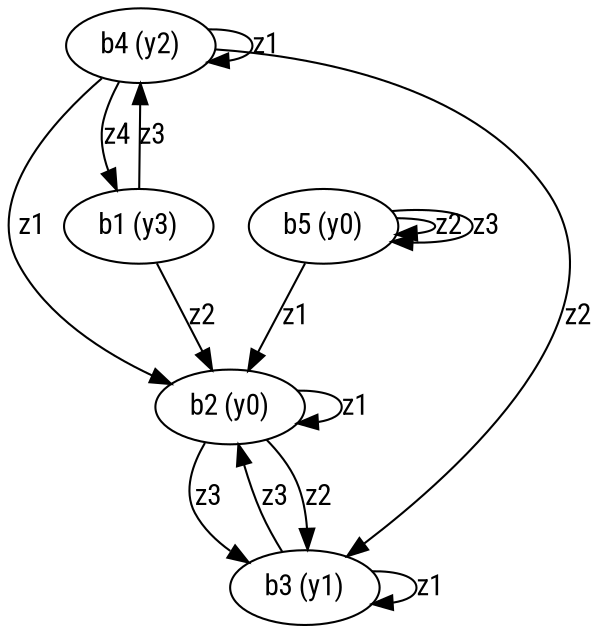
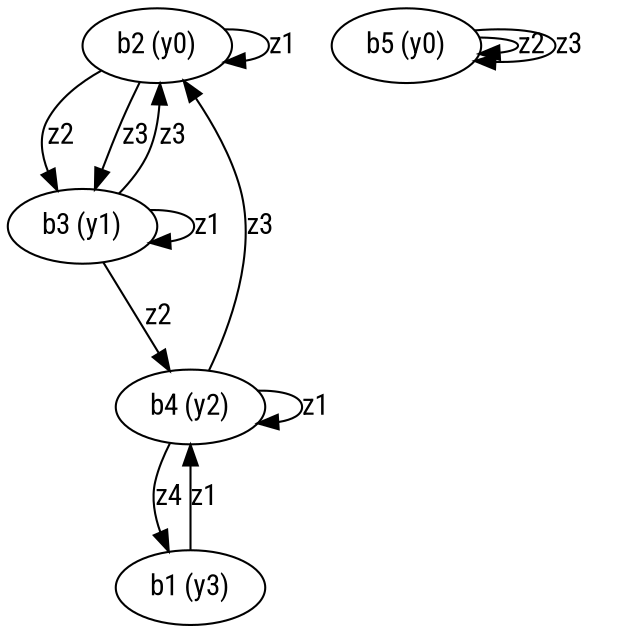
(152, 136) -> (204, 497)
(559, 219) -> (131, 308)
(32, 226) -> (260, 226)
(180, 307) -> none
(282, 308) -> none
